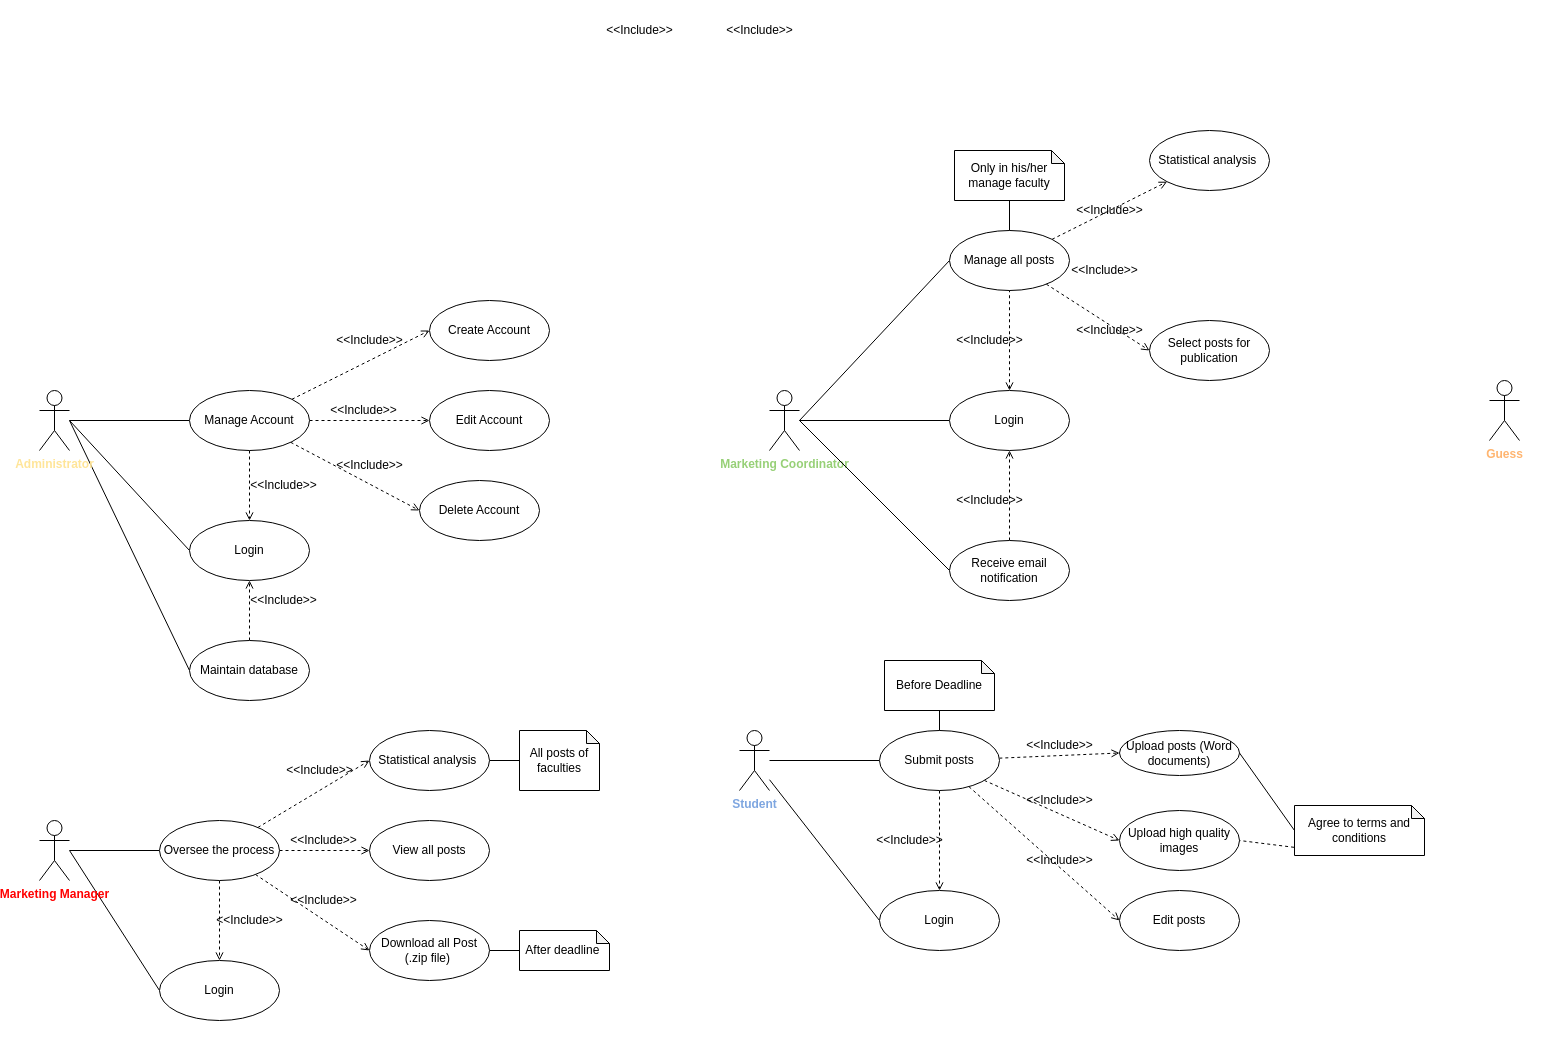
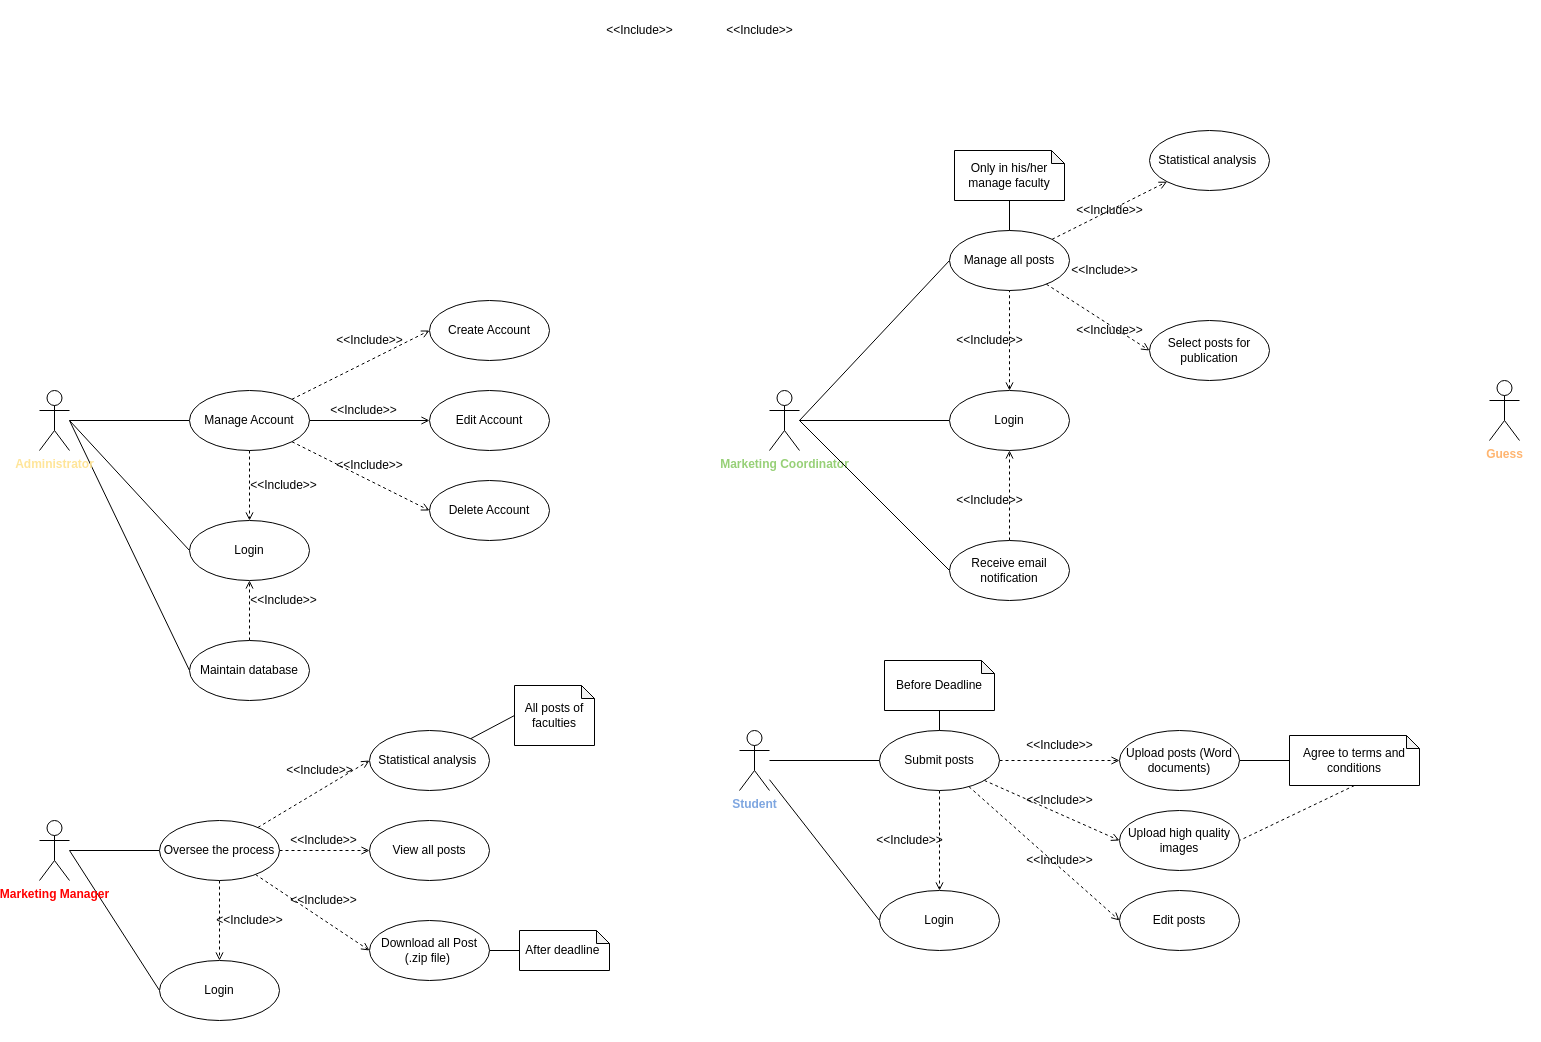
(367, 421) -> (367, 421)
(480, 511) -> (490, 511)
(1180, 753) -> (1180, 761)
(560, 761) -> (555, 716)
(1360, 831) -> (1355, 761)
